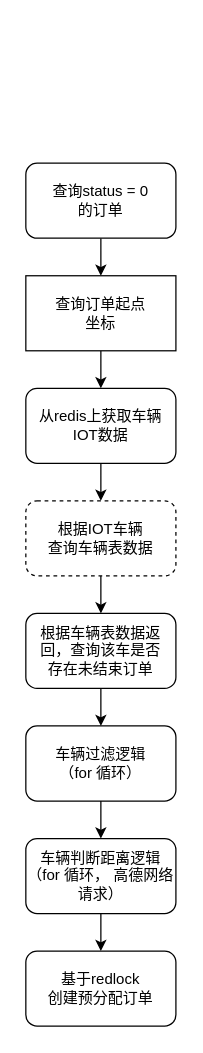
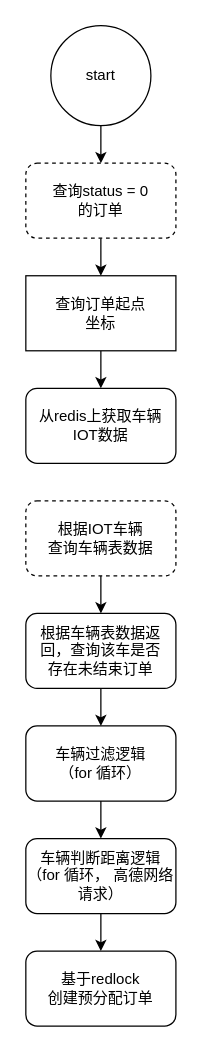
none -> (101, 76)
none -> (101, 149)
(101, 201) -> (101, 201)
(101, 486) -> none
